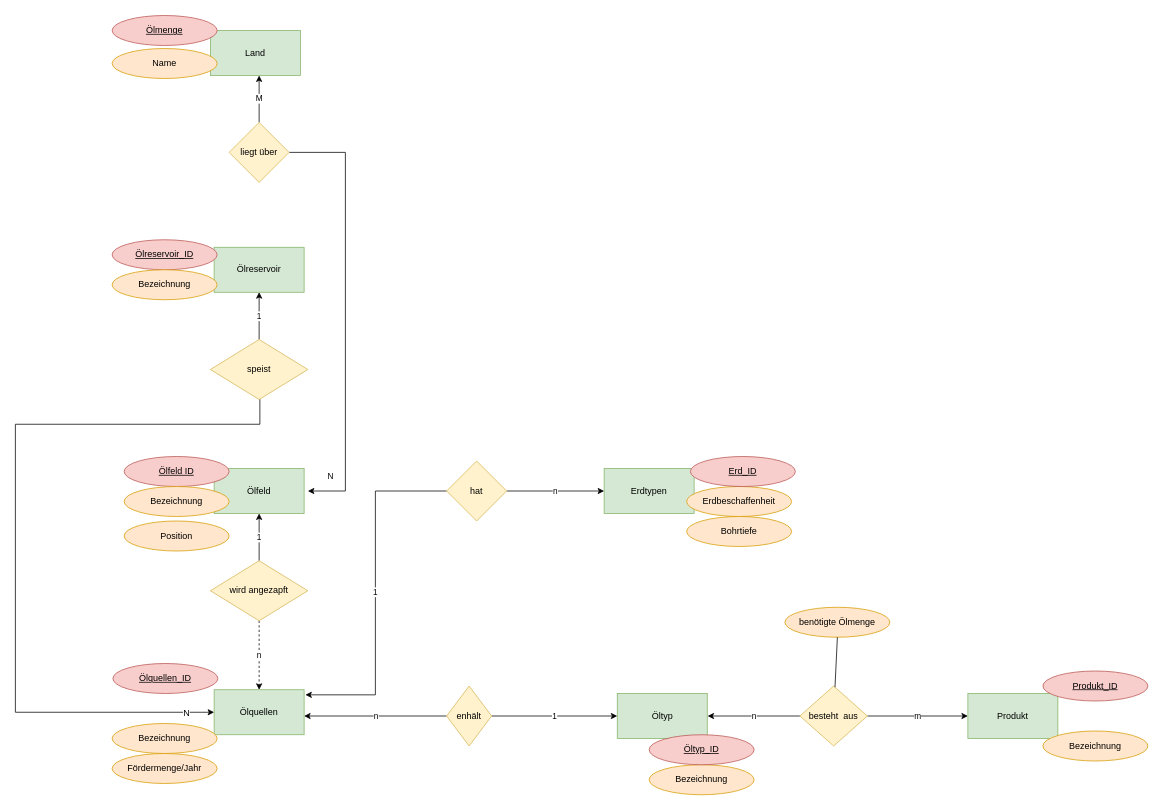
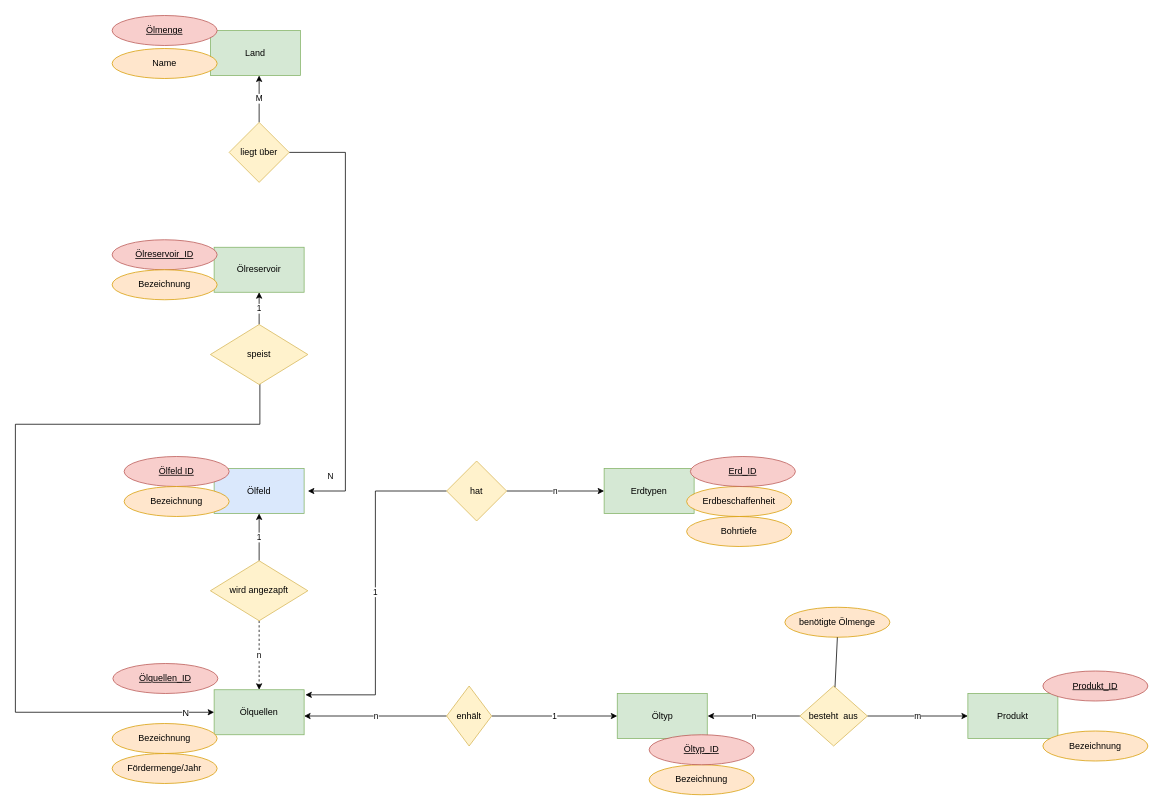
(259, 369) -> (259, 354)
(259, 491) -> (259, 491)
(177, 536) -> none
